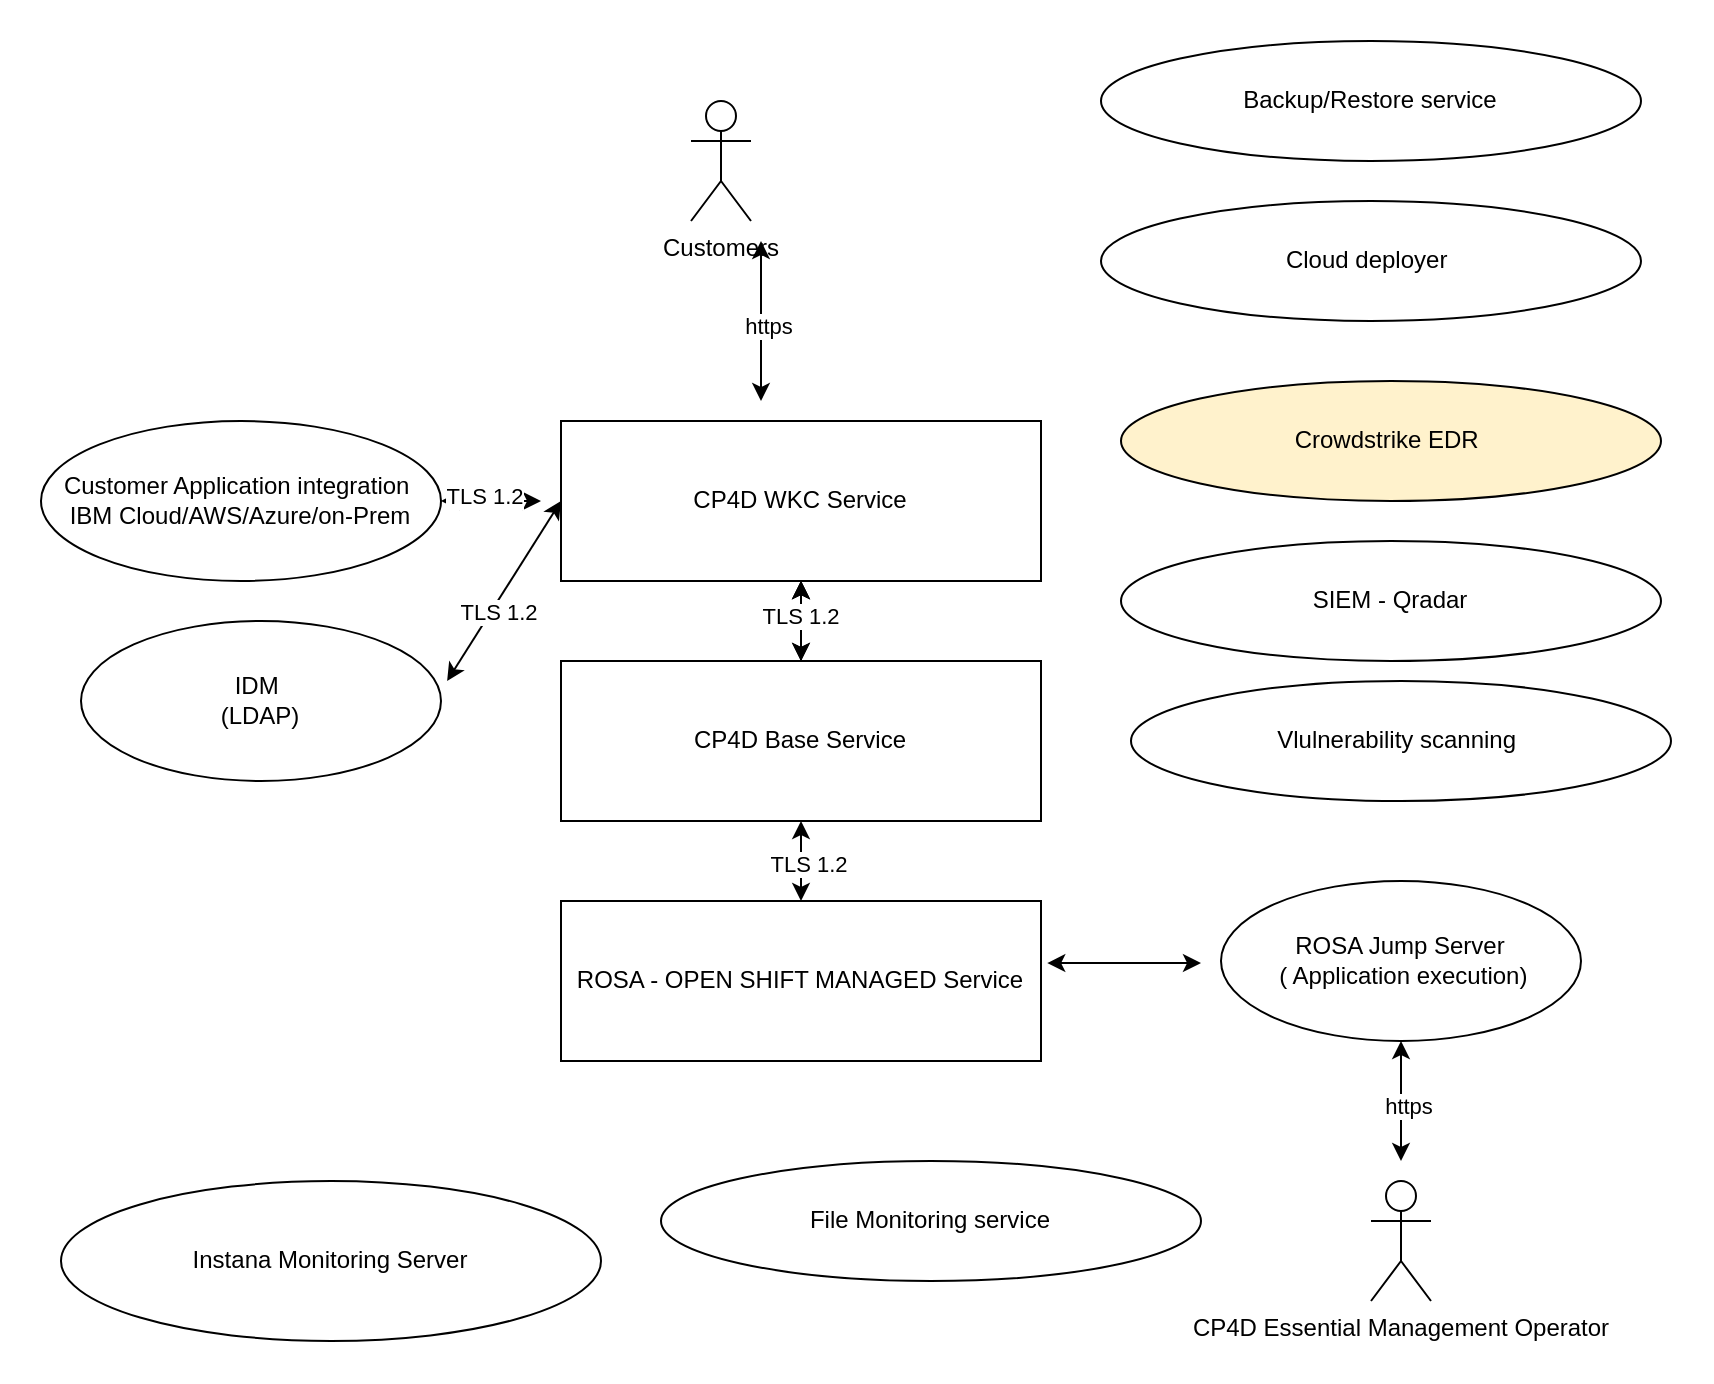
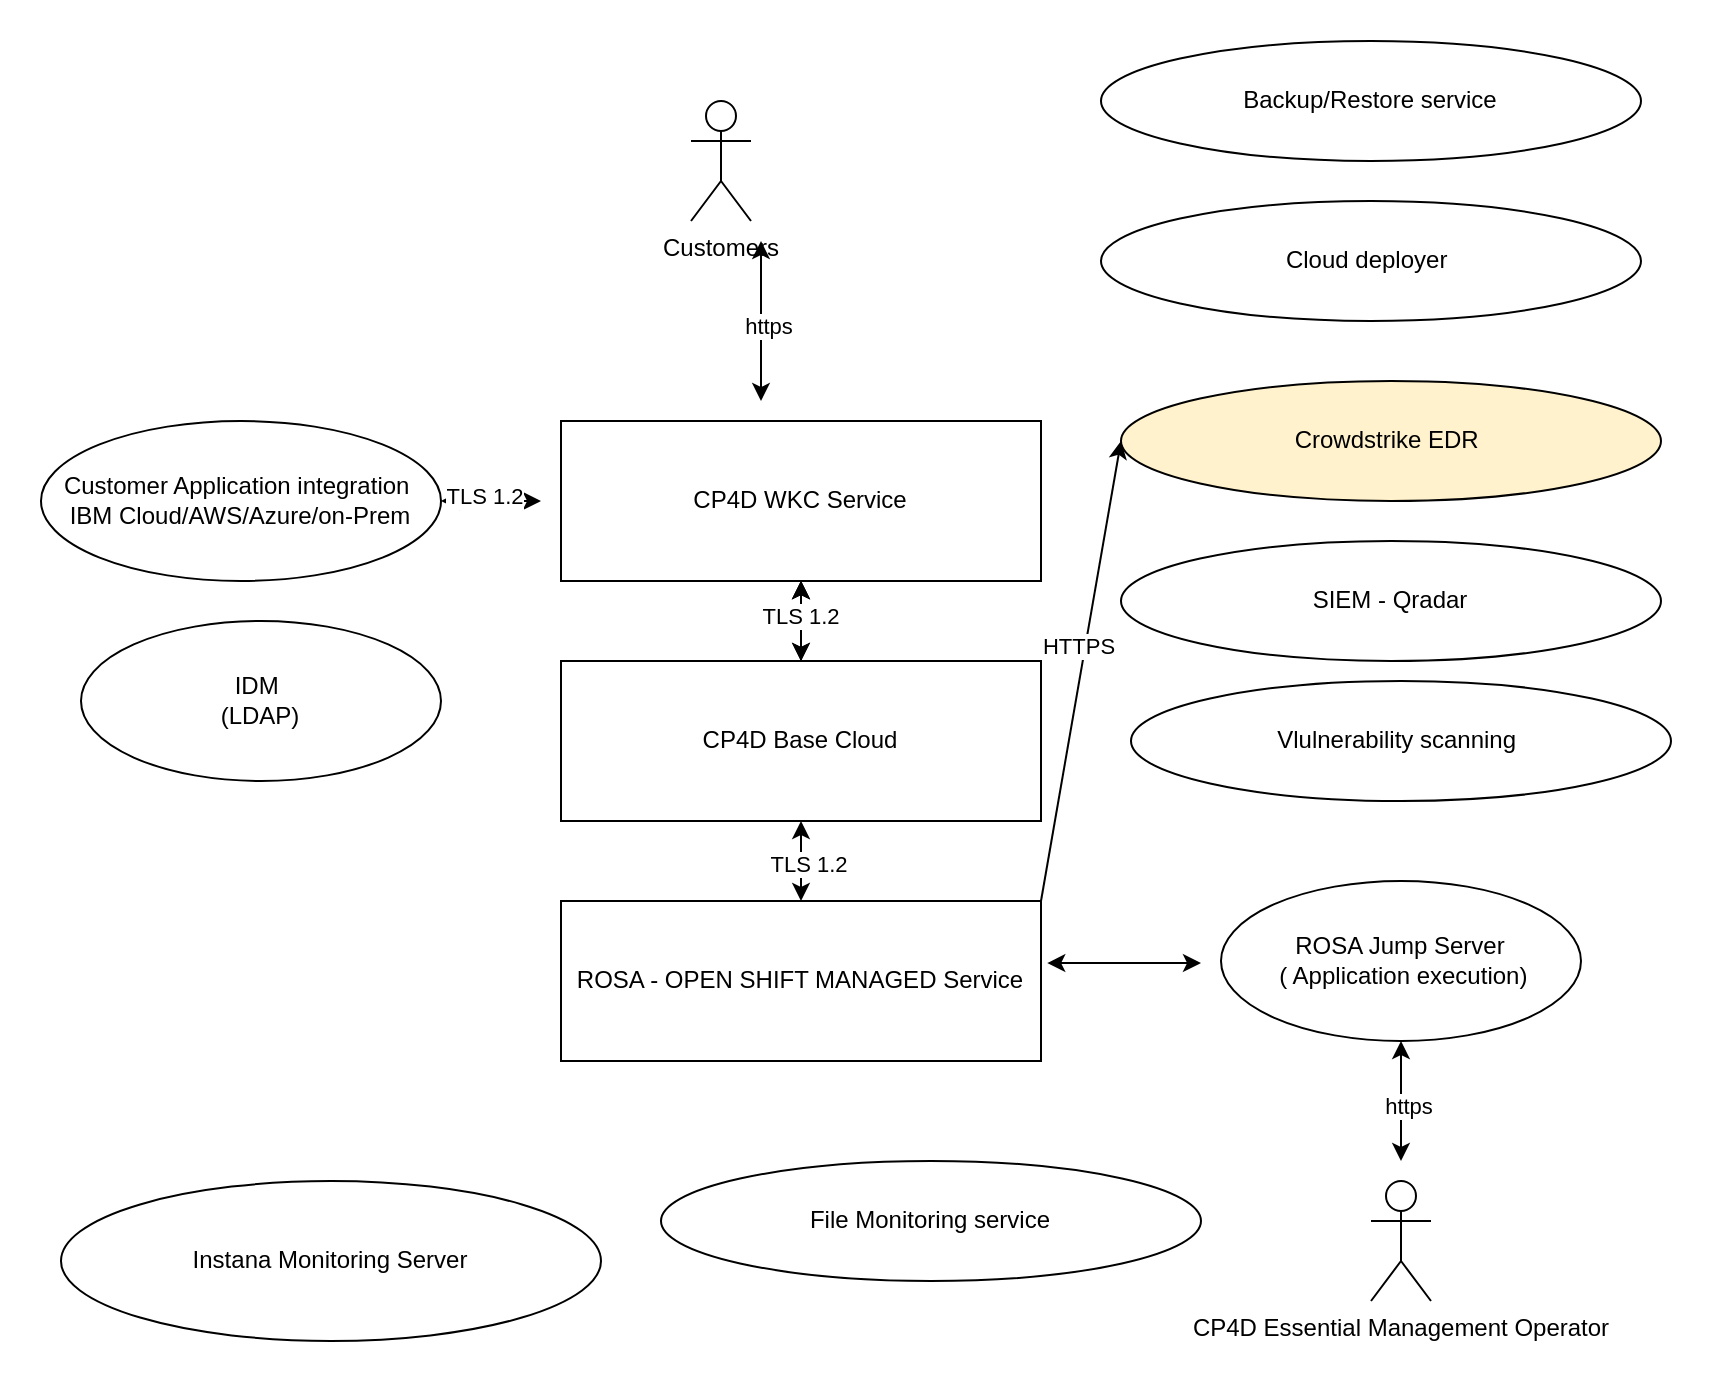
(504, 591) -> none
(801, 741) -> (801, 741)
none -> (1062, 780)
